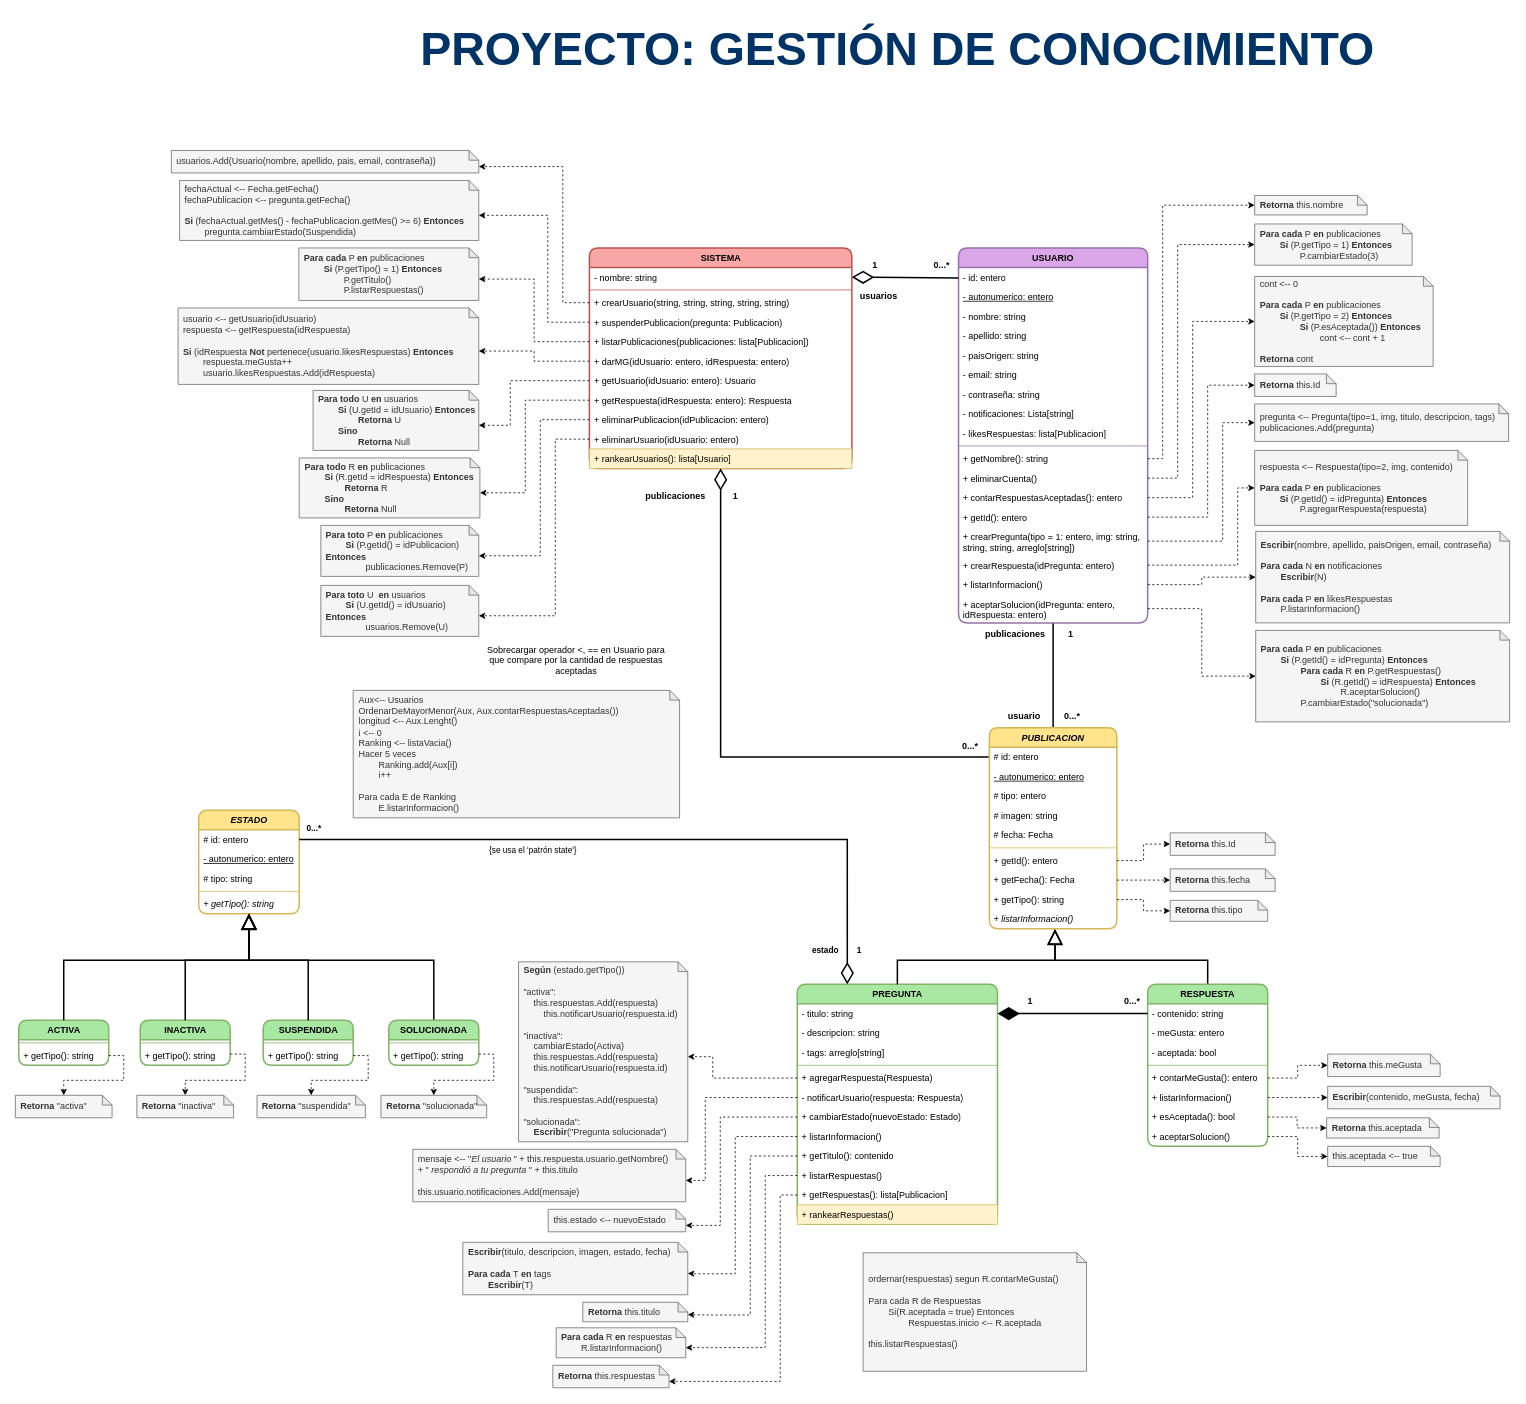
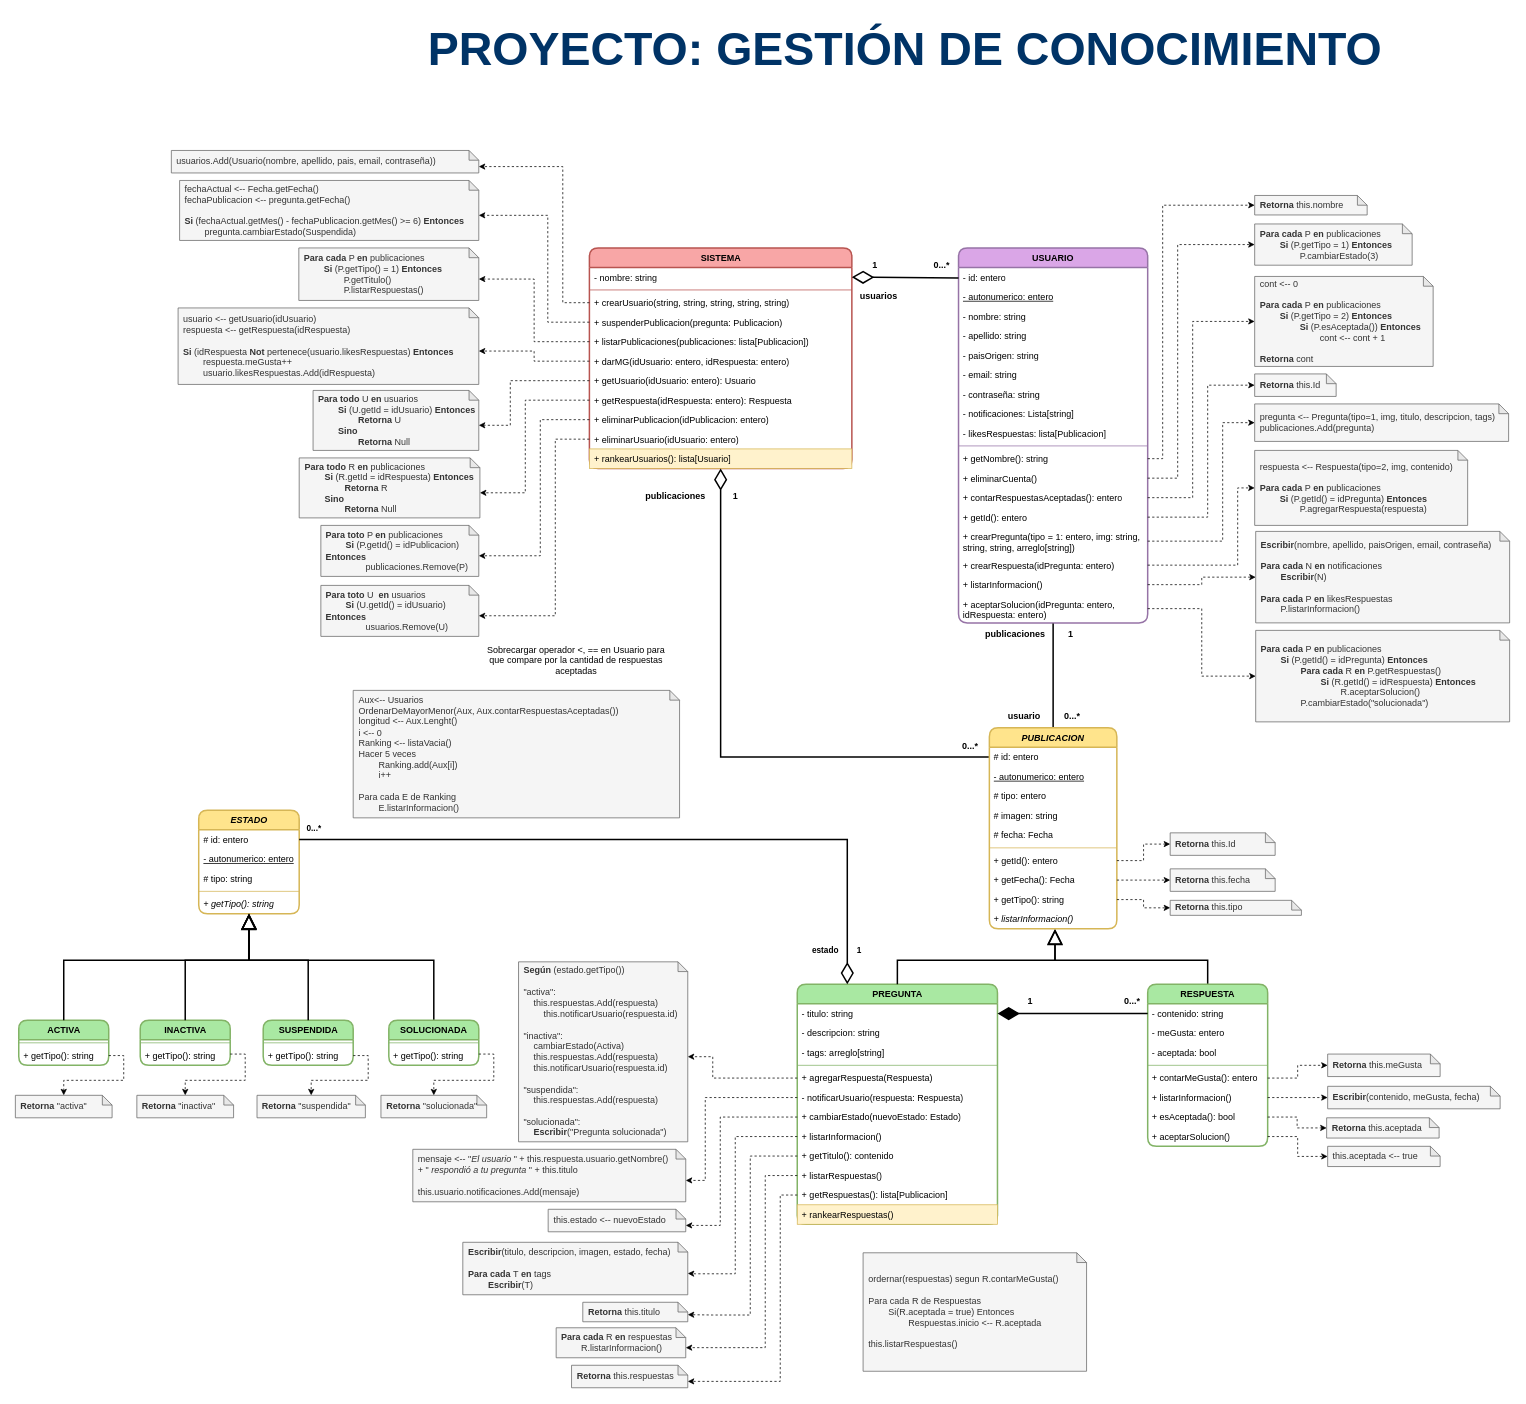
(898, 49) -> (905, 49)
(533, 851) -> none
(1219, 911) -> (1236, 908)
(611, 1377) -> (630, 1377)
